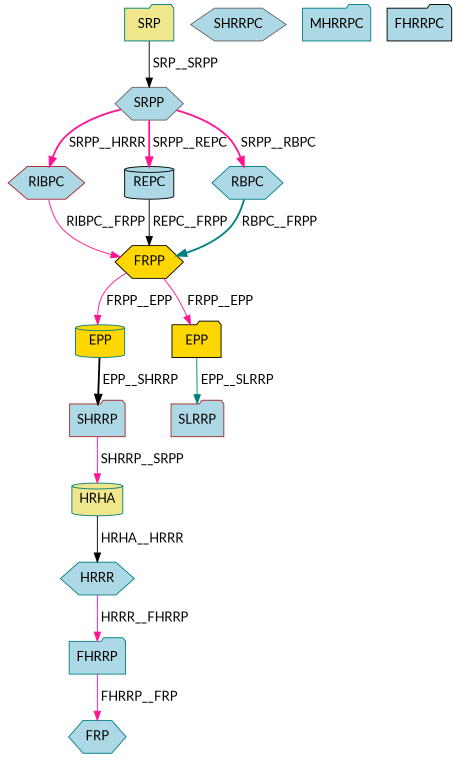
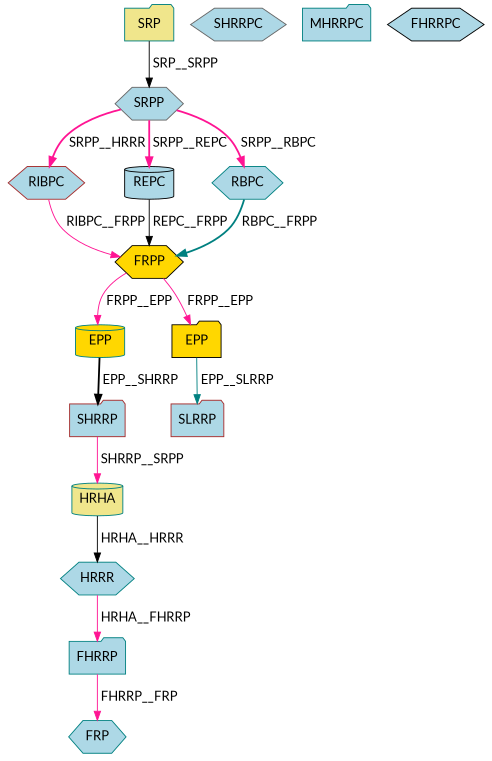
(419, 25) -> (436, 25)
(143, 618) -> (144, 618)
